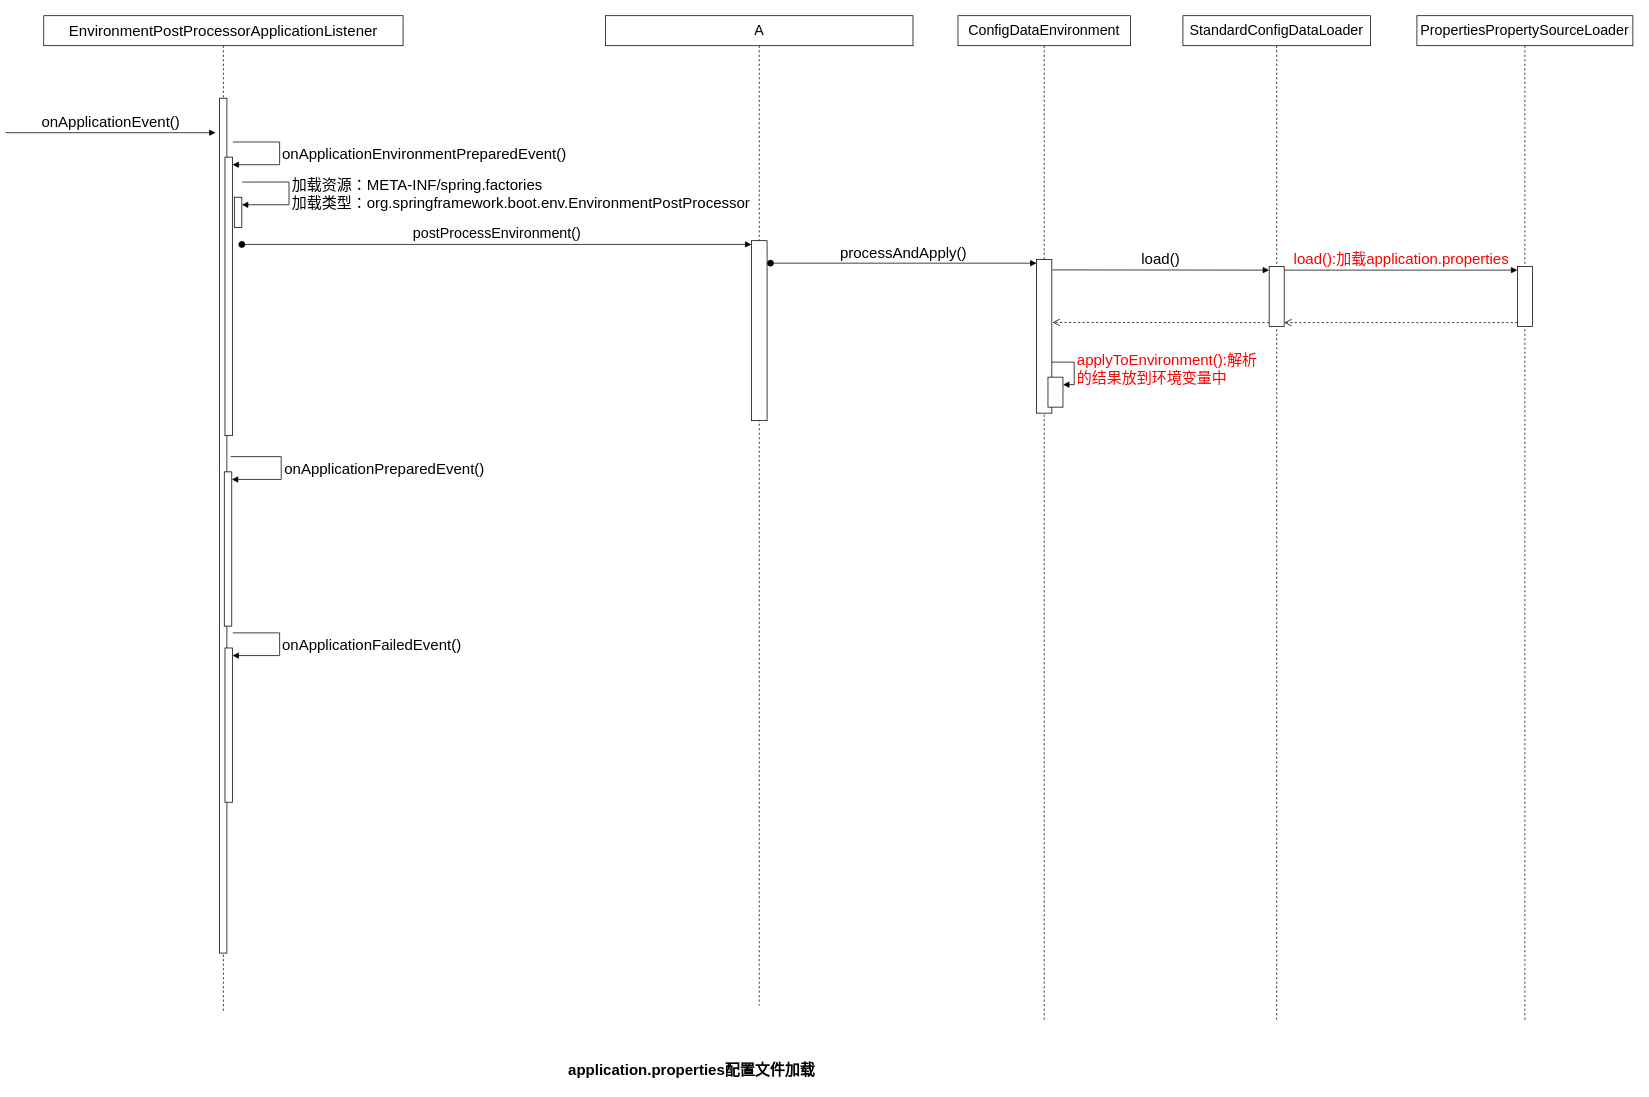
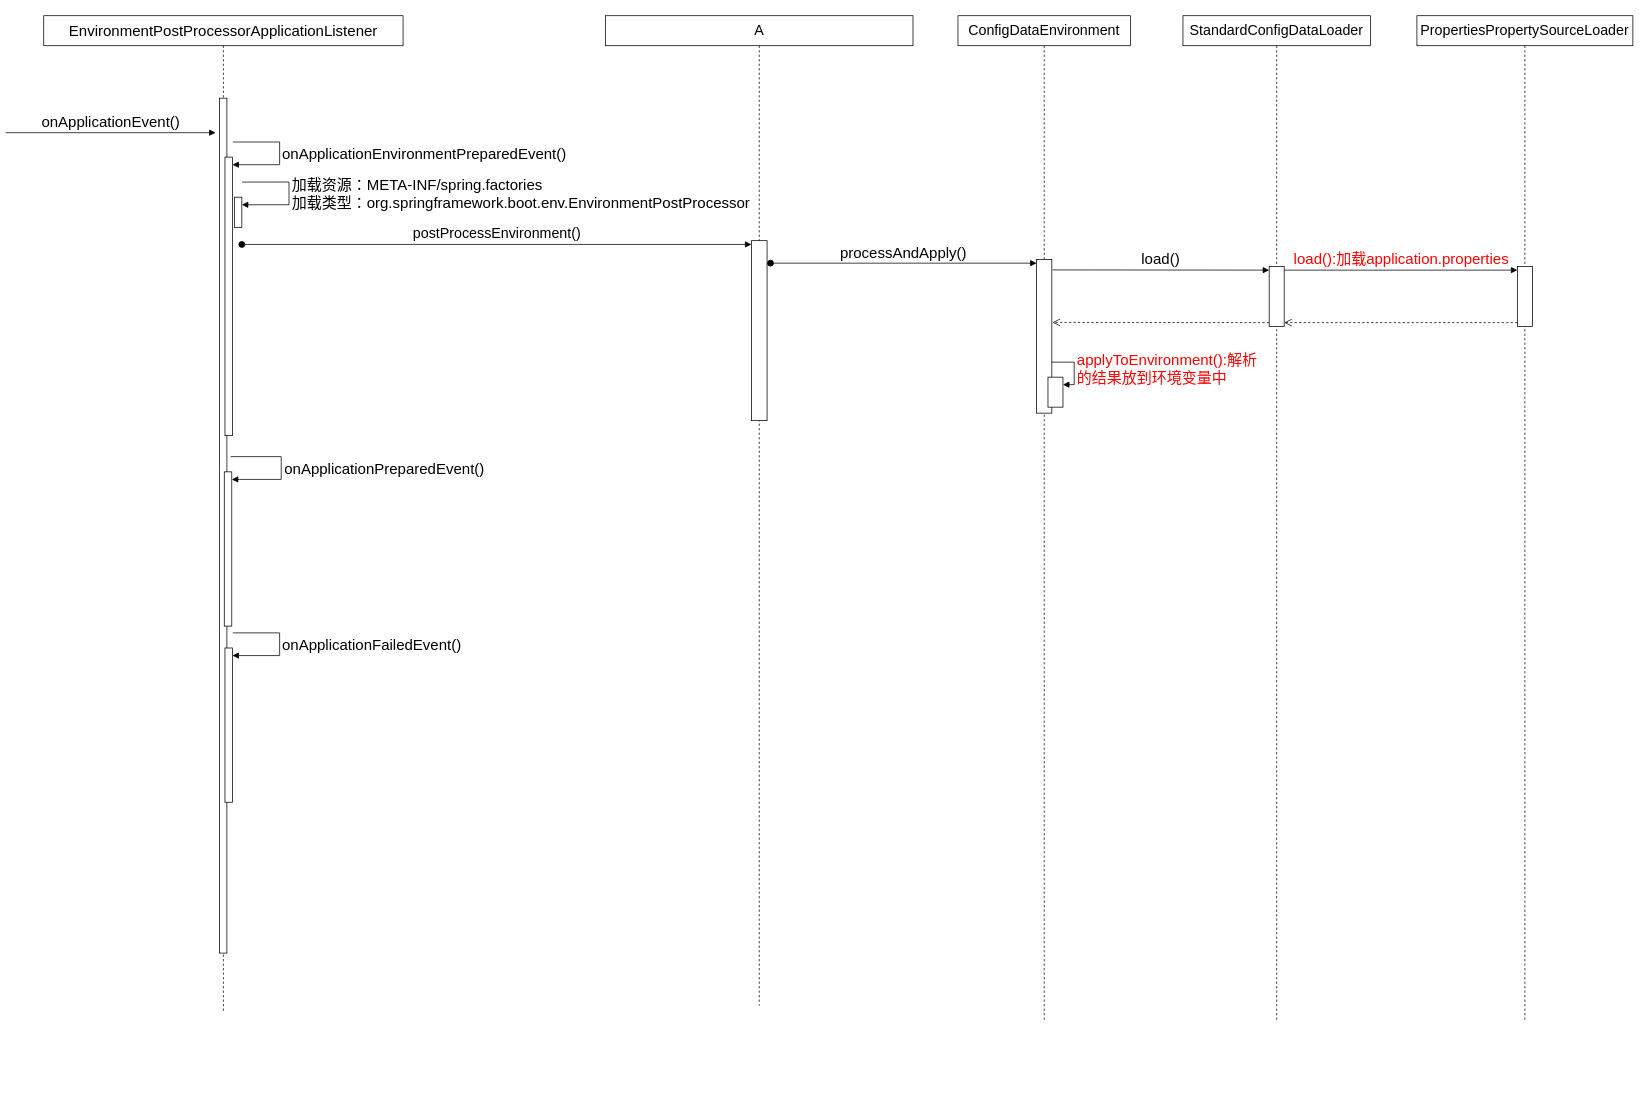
(692, 1069) -> none
